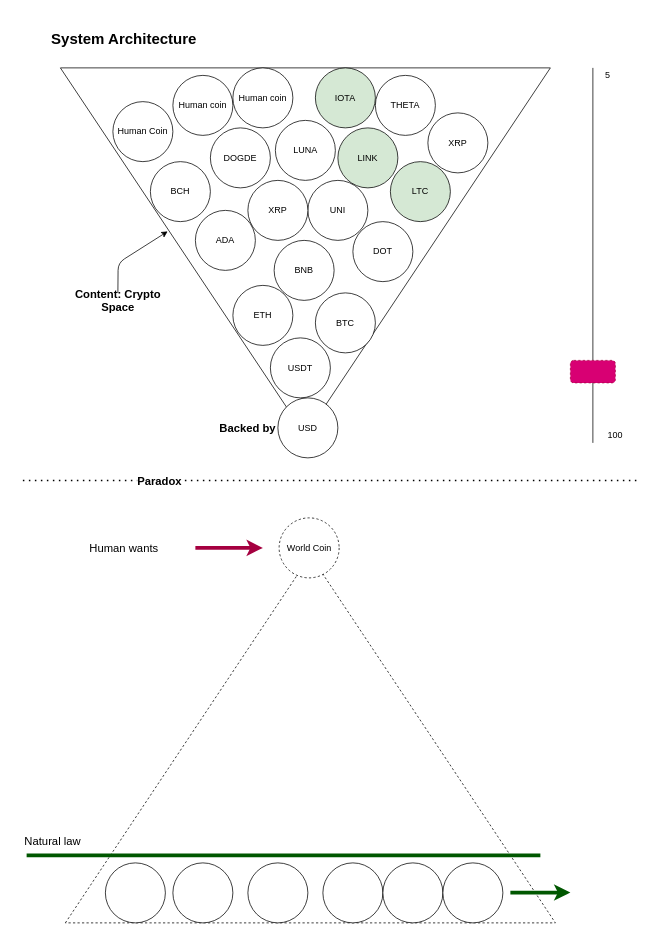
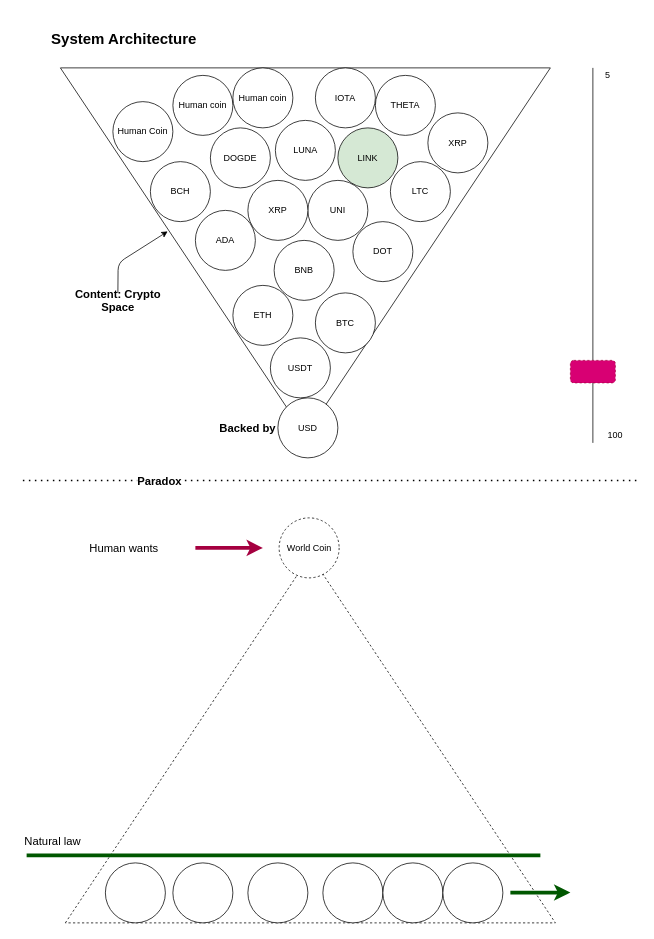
(345, 98) -> (345, 98)
(420, 192) -> (420, 192)
